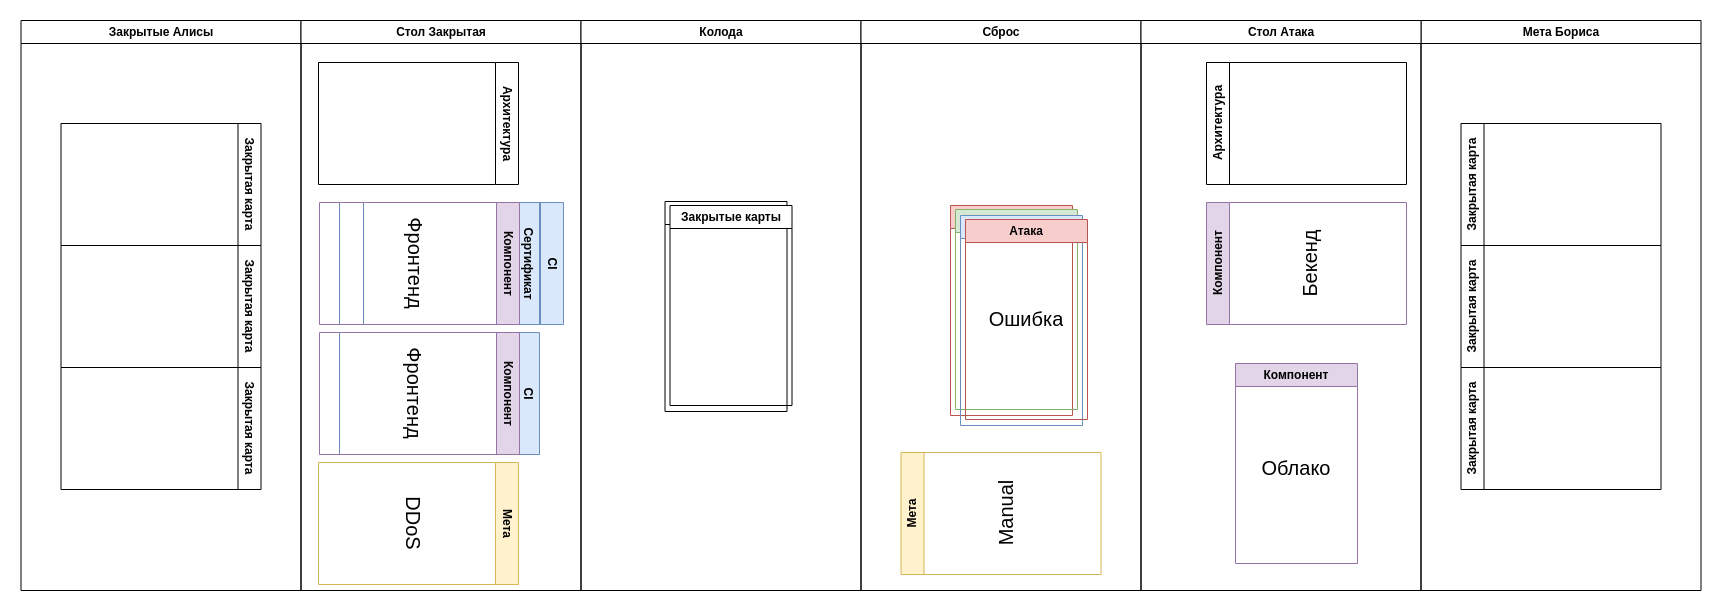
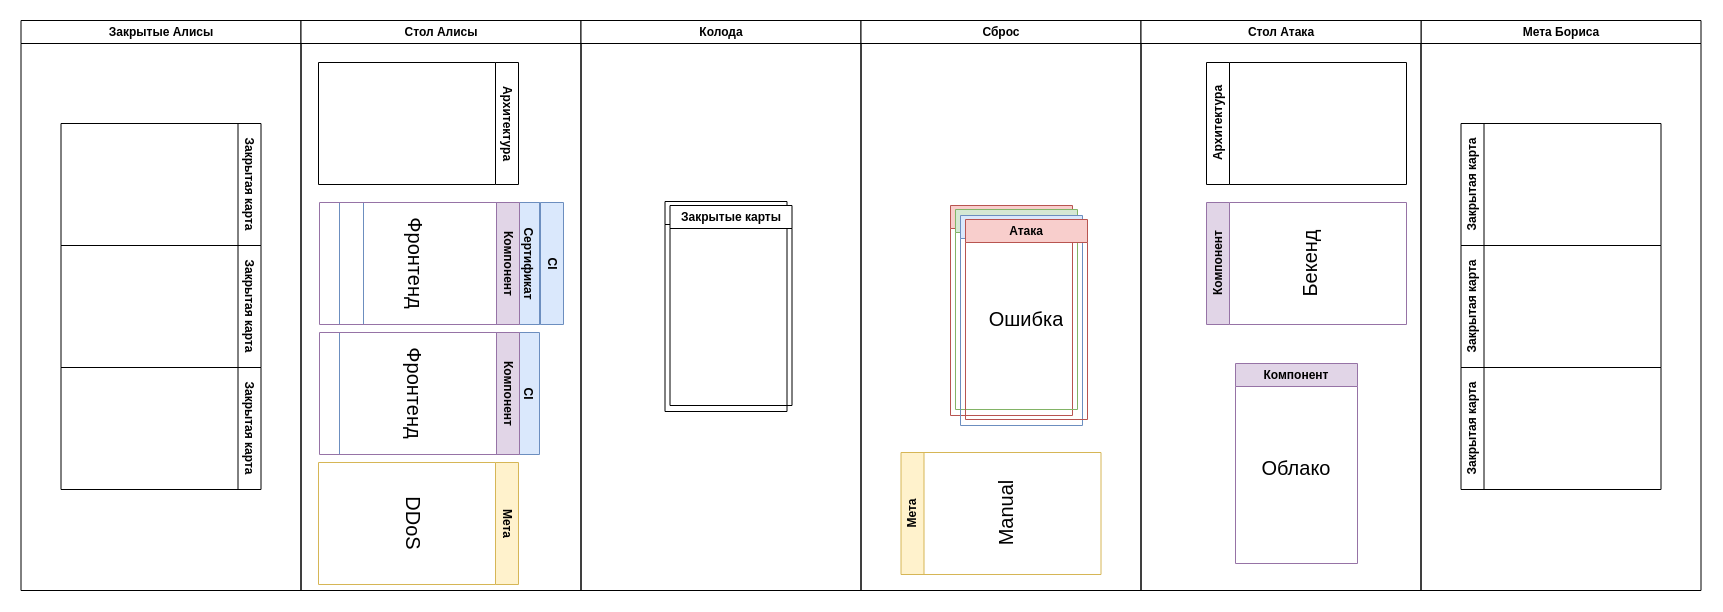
(442, 33) -> (442, 33)
